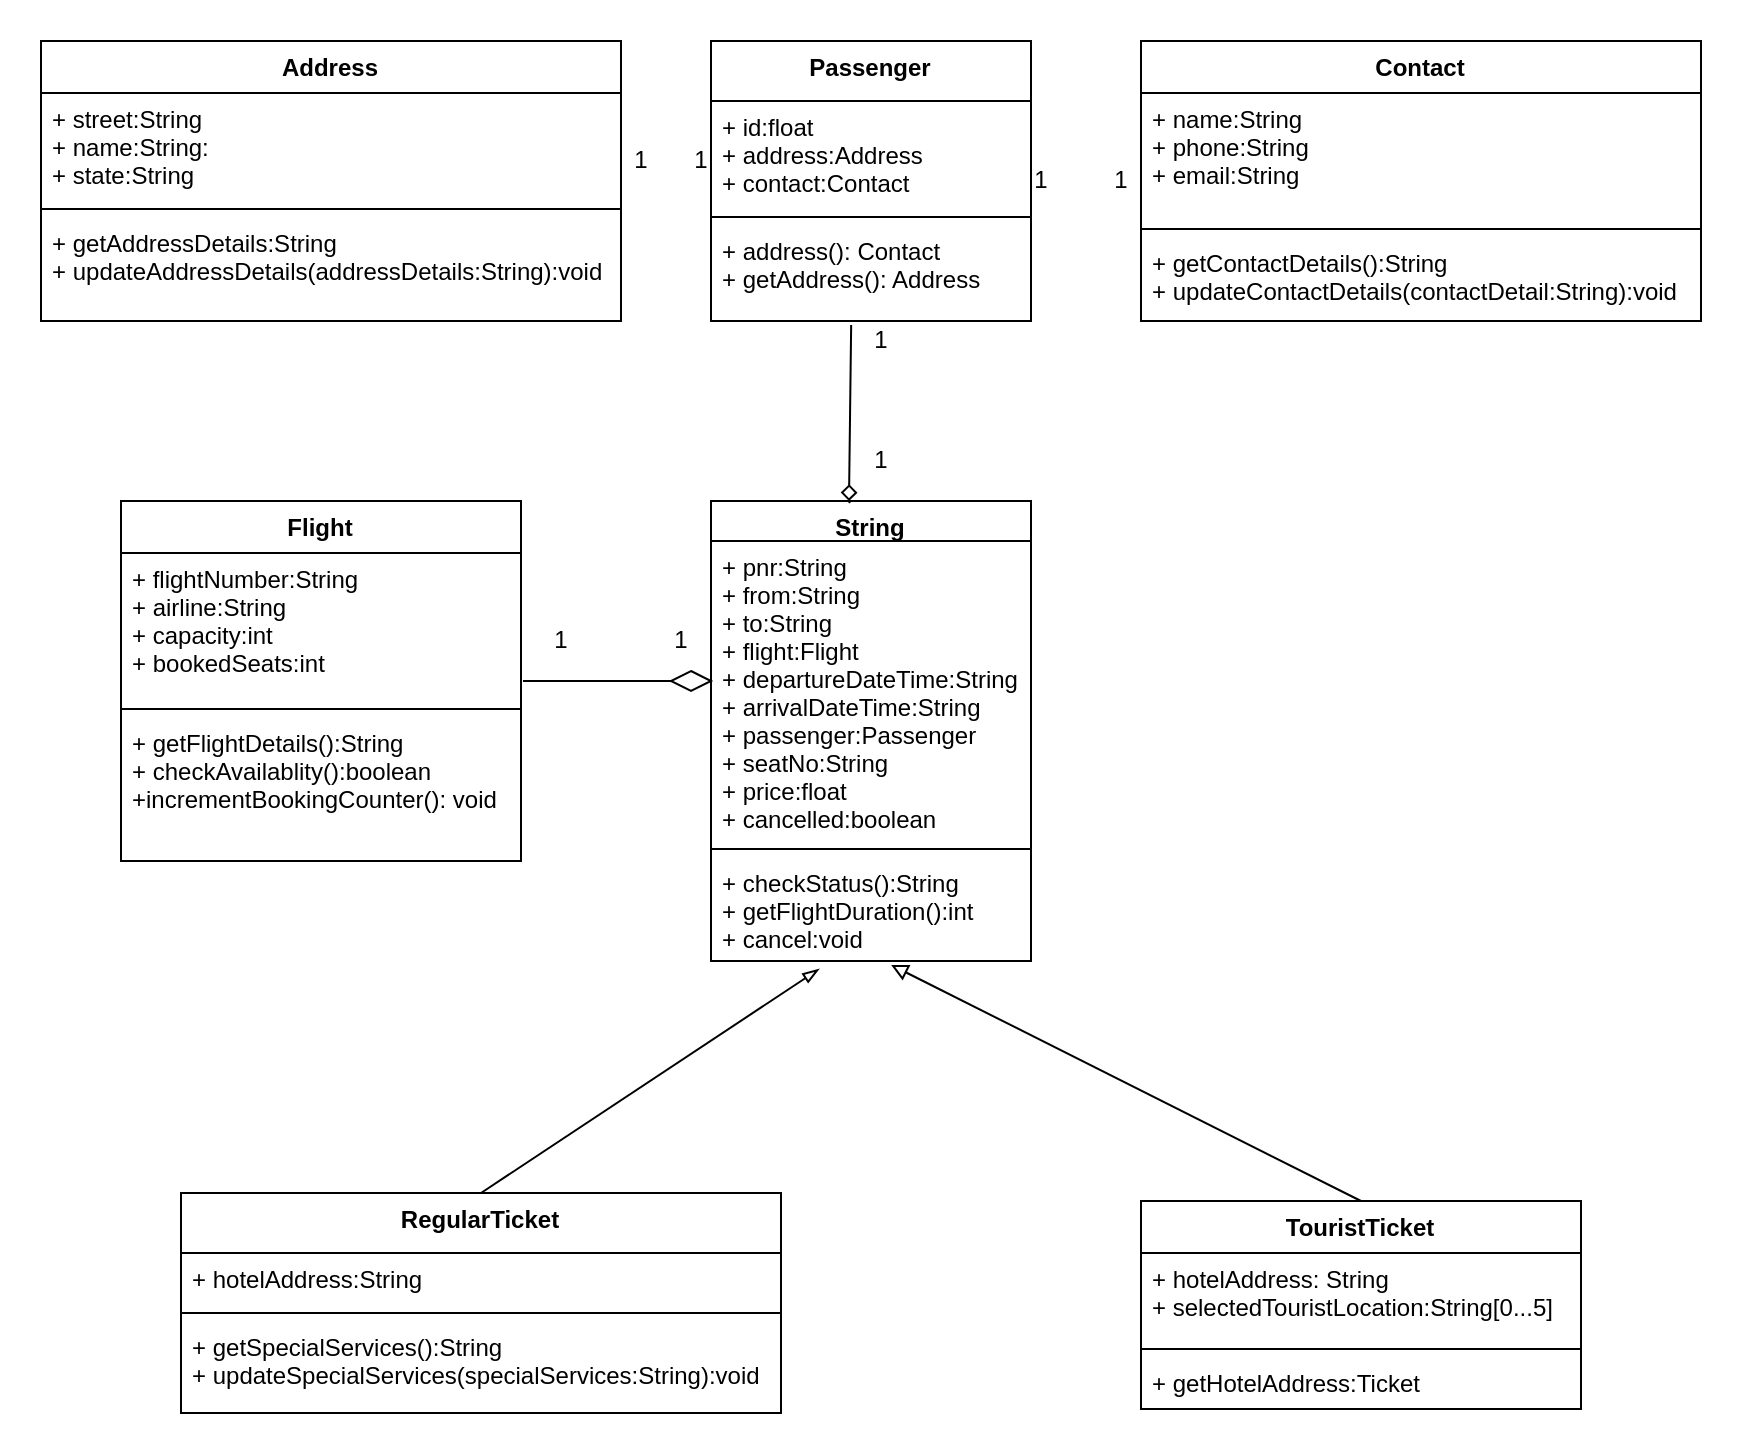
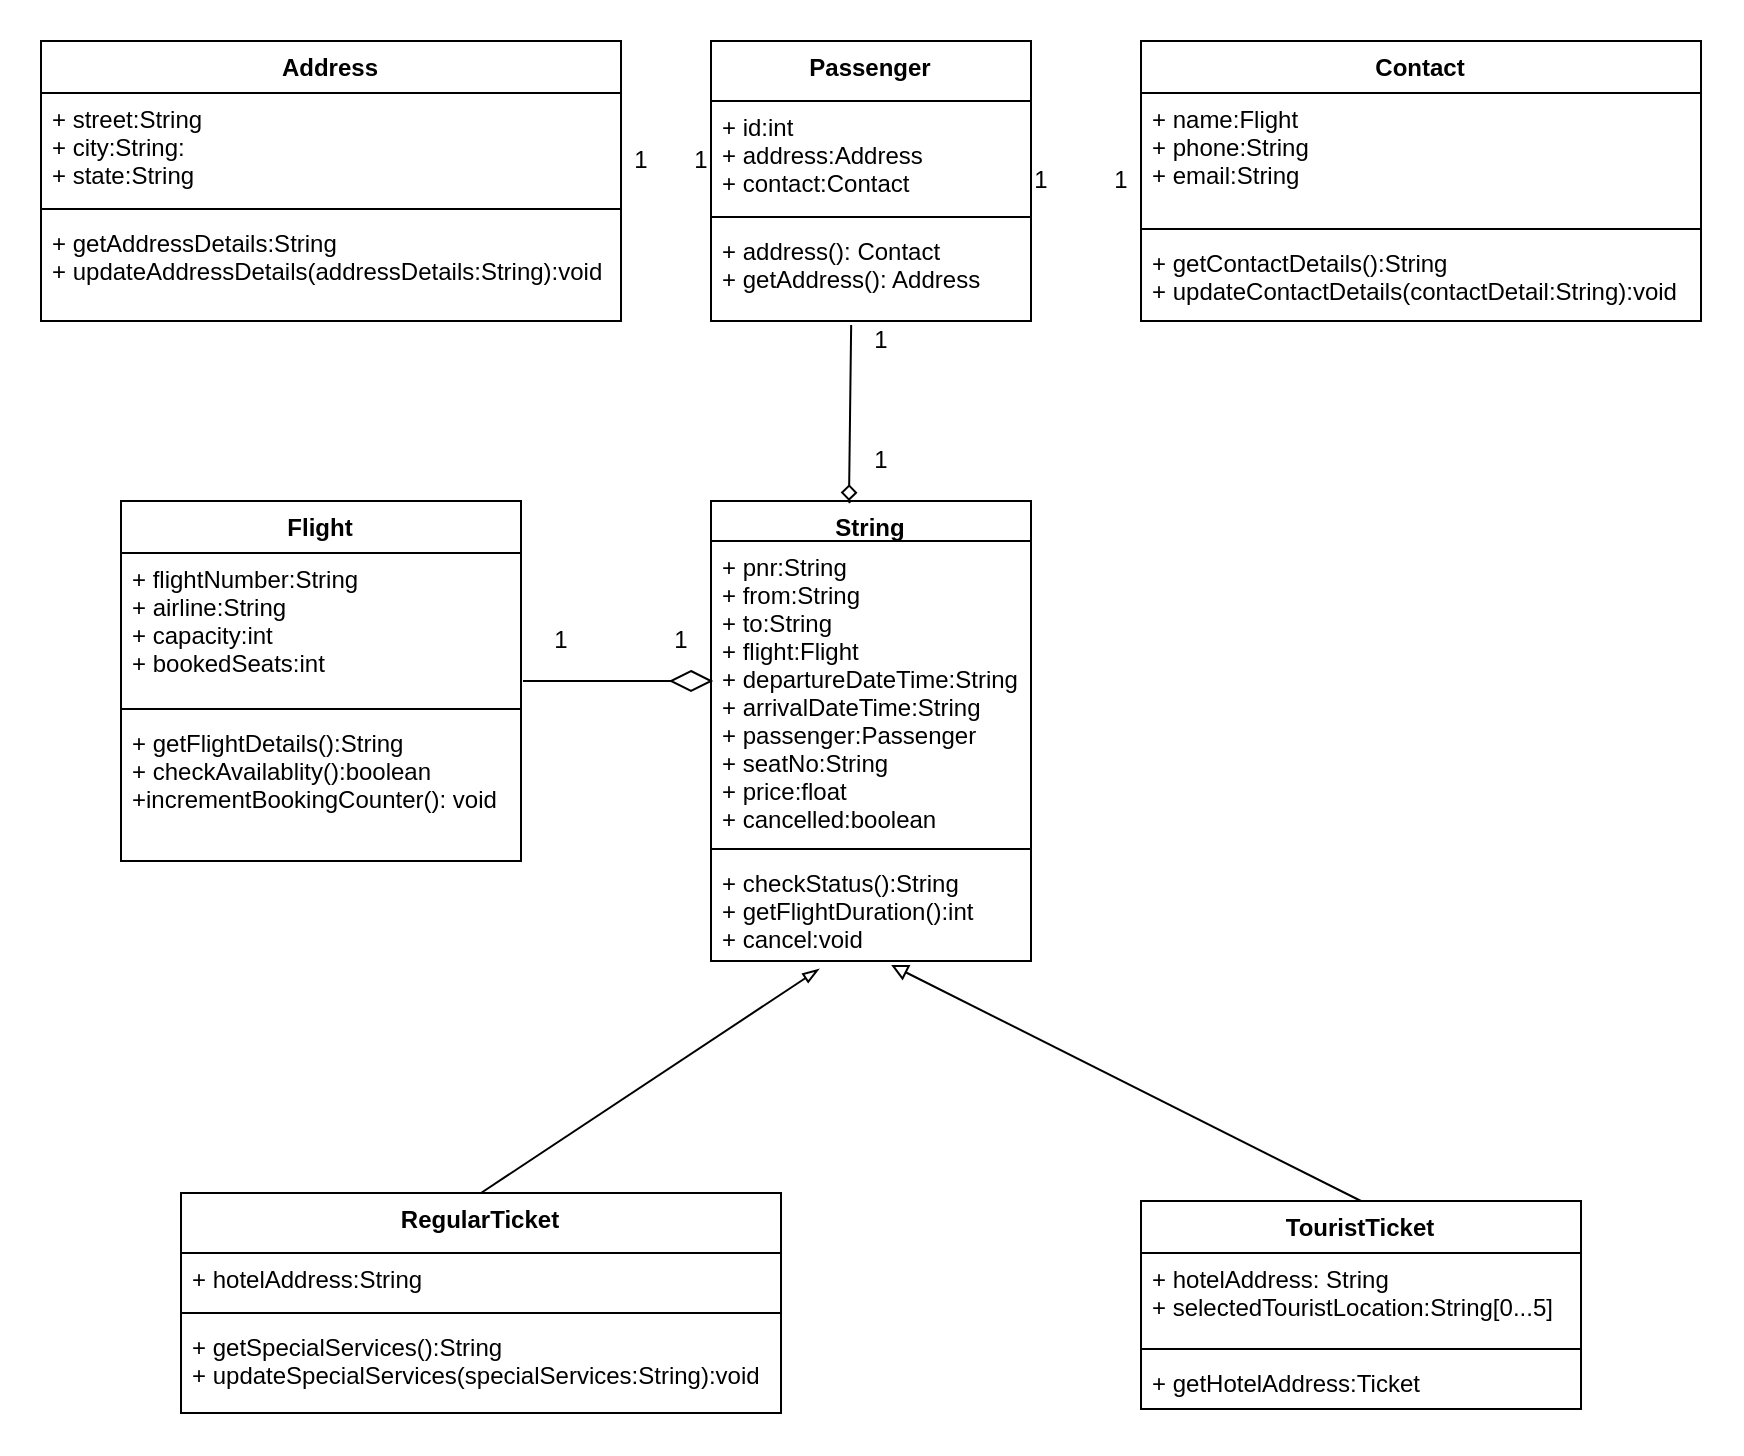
(143, 120) -> (143, 120)
(1230, 120) -> (1227, 120)
(777, 128) -> (763, 128)
